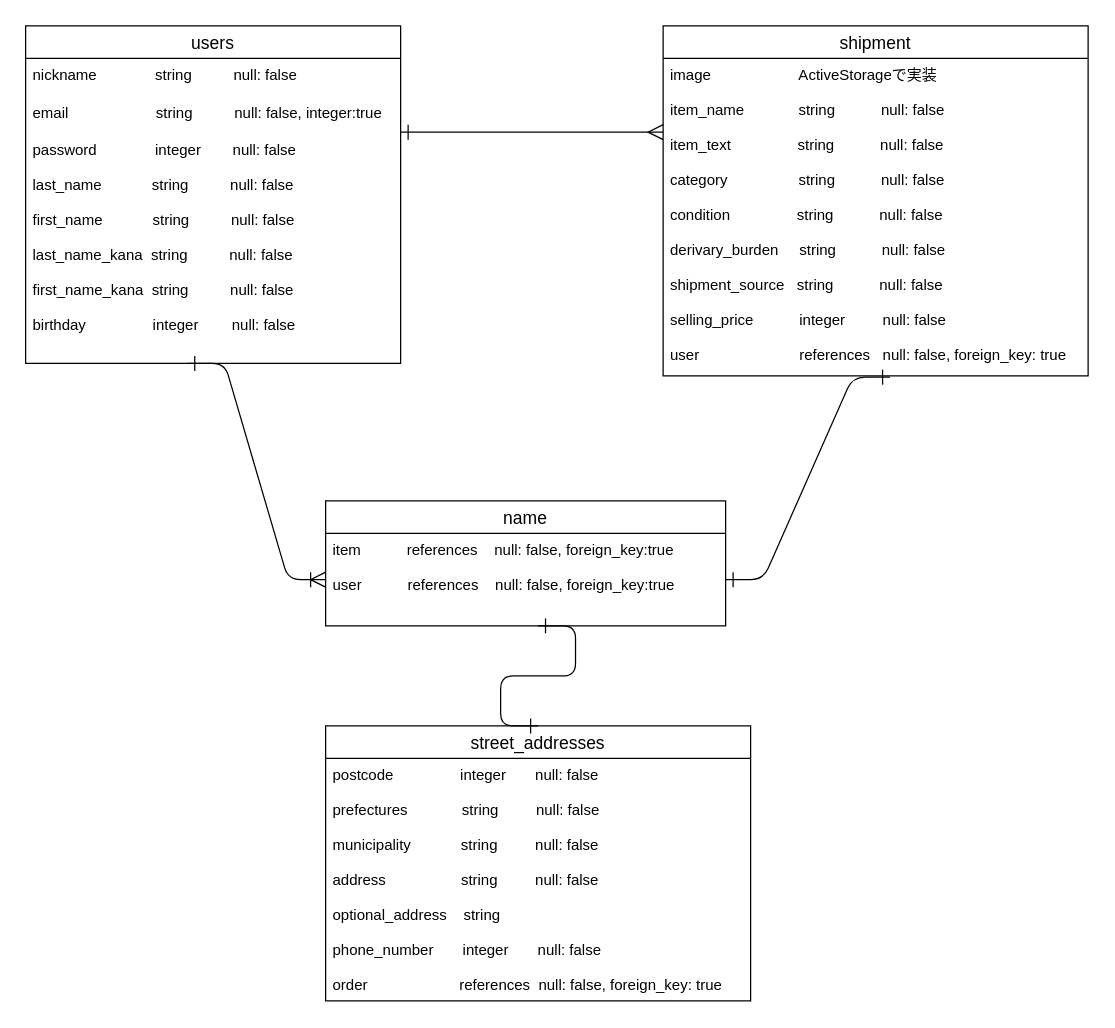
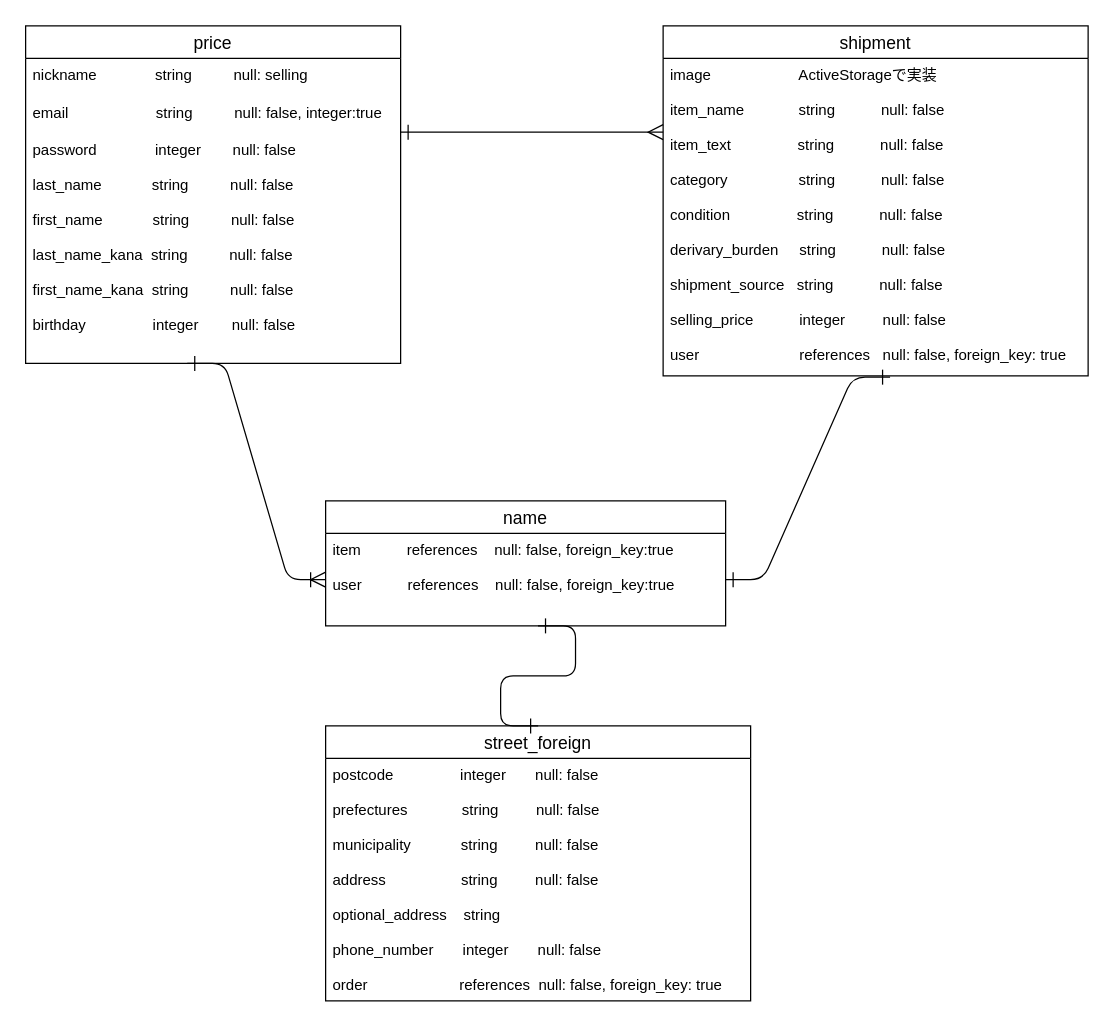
(213, 43) -> (213, 43)
(201, 75) -> (206, 75)
(538, 743) -> (538, 743)
